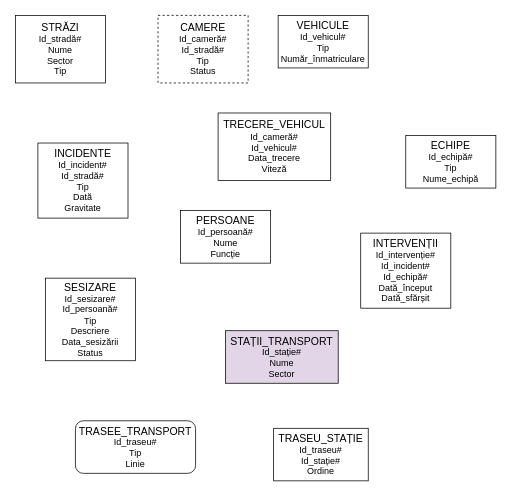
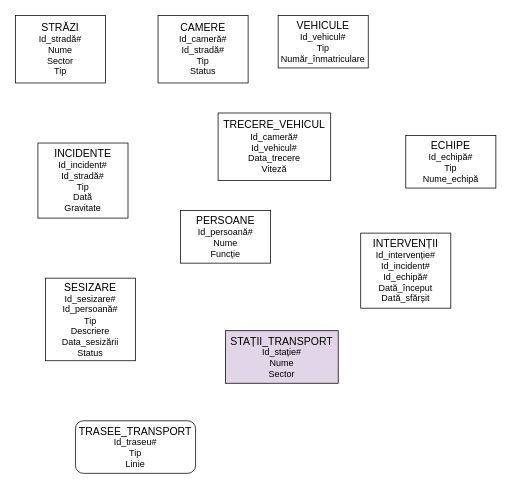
(203, 49) -> (203, 49)
(321, 454) -> none
